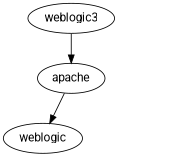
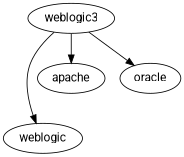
none -> (150, 78)
(59, 105) -> (28, 70)
